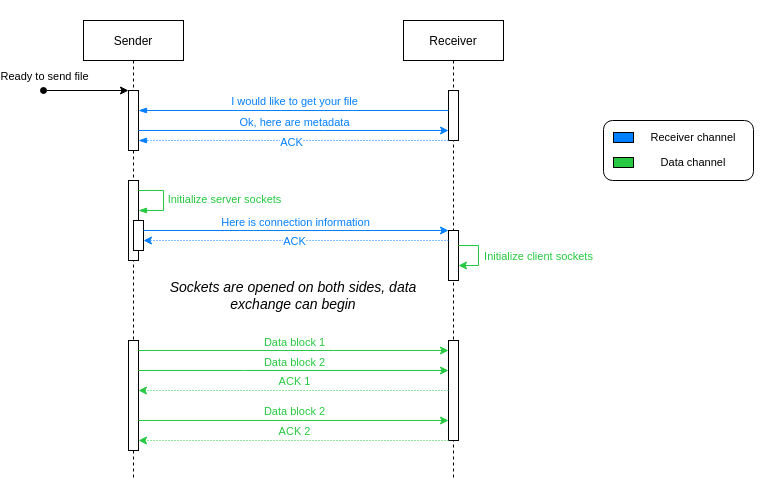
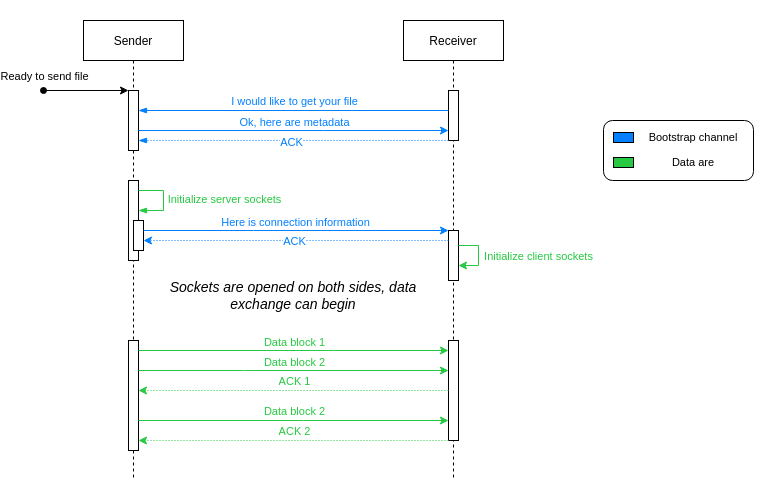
(694, 138) -> (694, 138)
(694, 163) -> (694, 163)
